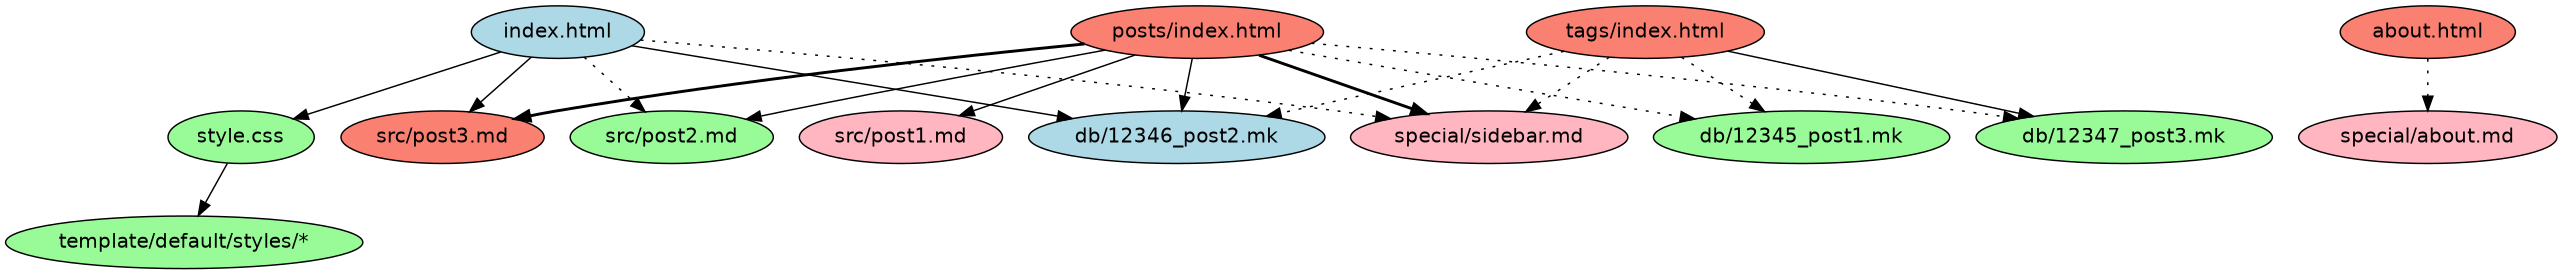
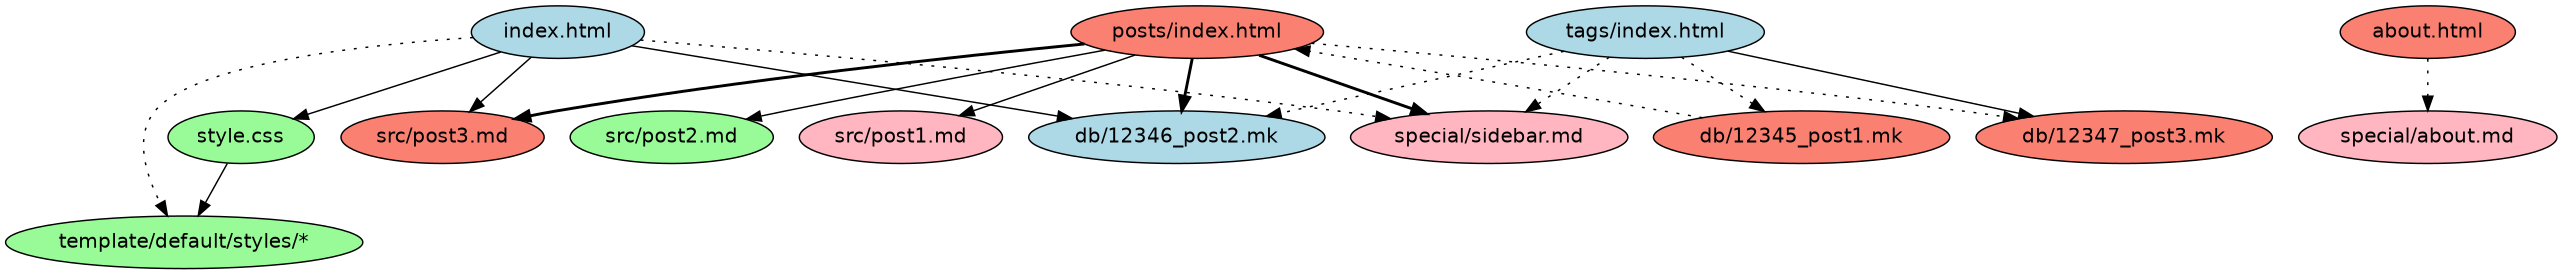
(1645, 32) -> (1645, 32)
(1188, 78) -> (1188, 78)
(609, 79) -> (261, 65)
(1485, 84) -> (1506, 84)
(1802, 137) -> (1802, 137)
(2124, 137) -> (2124, 137)
